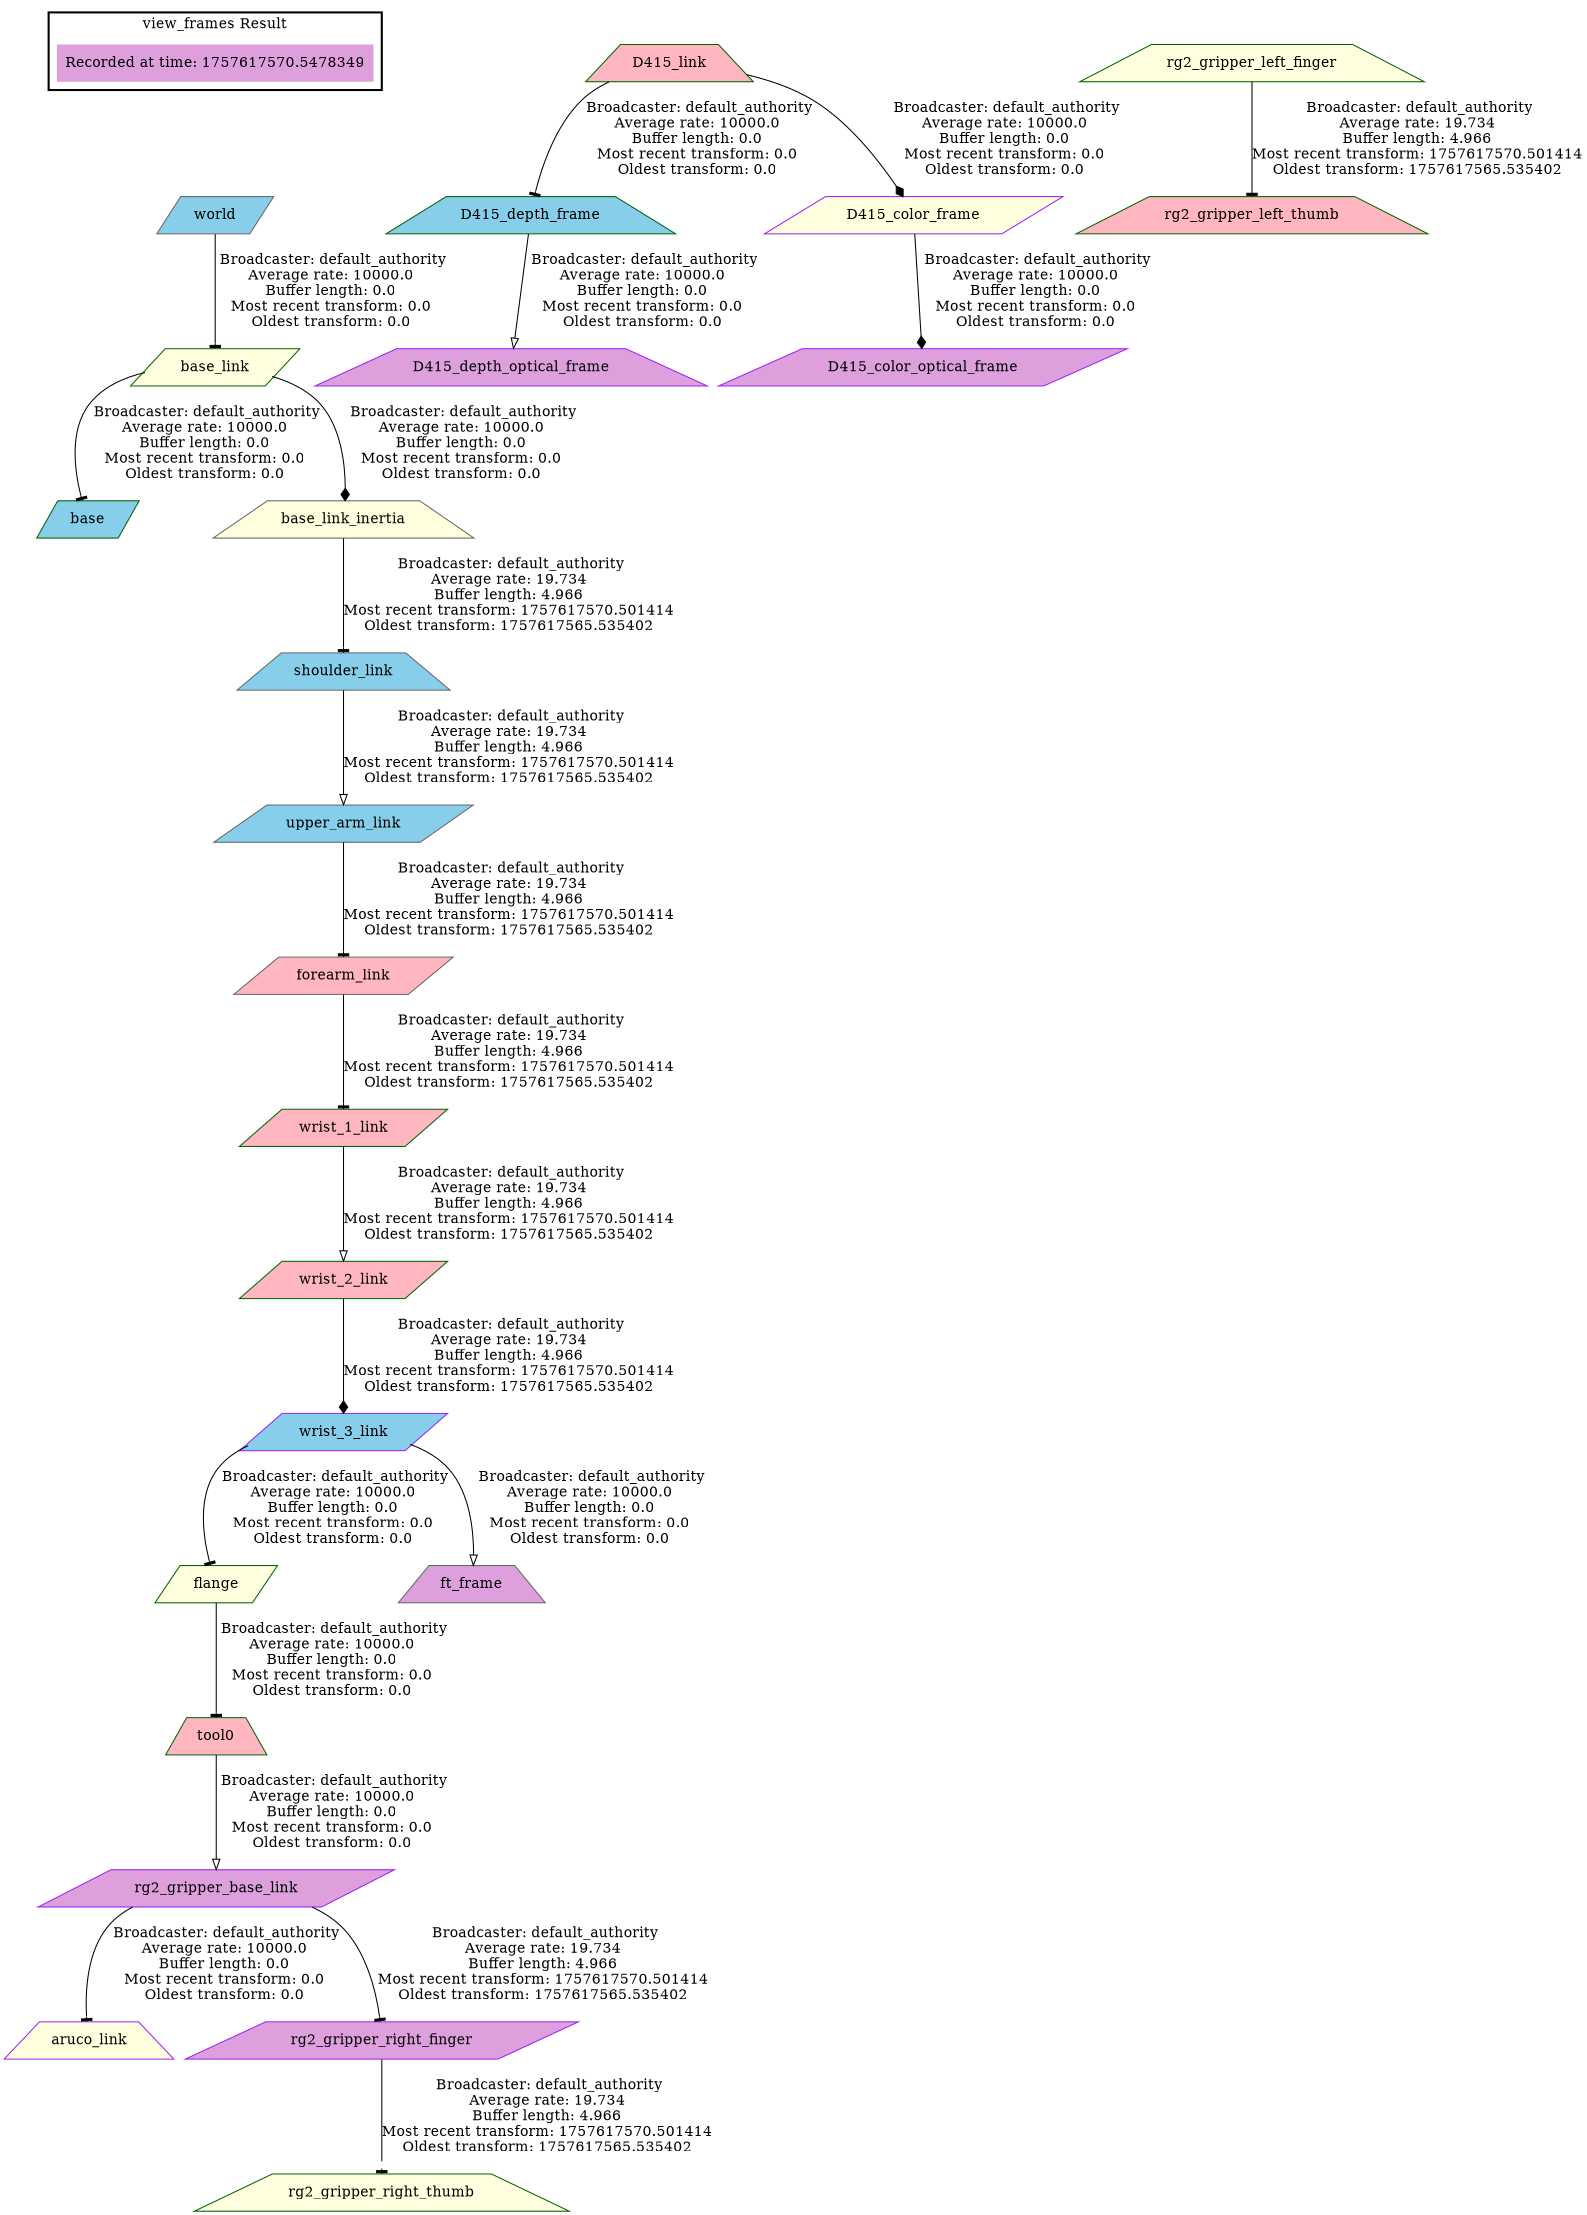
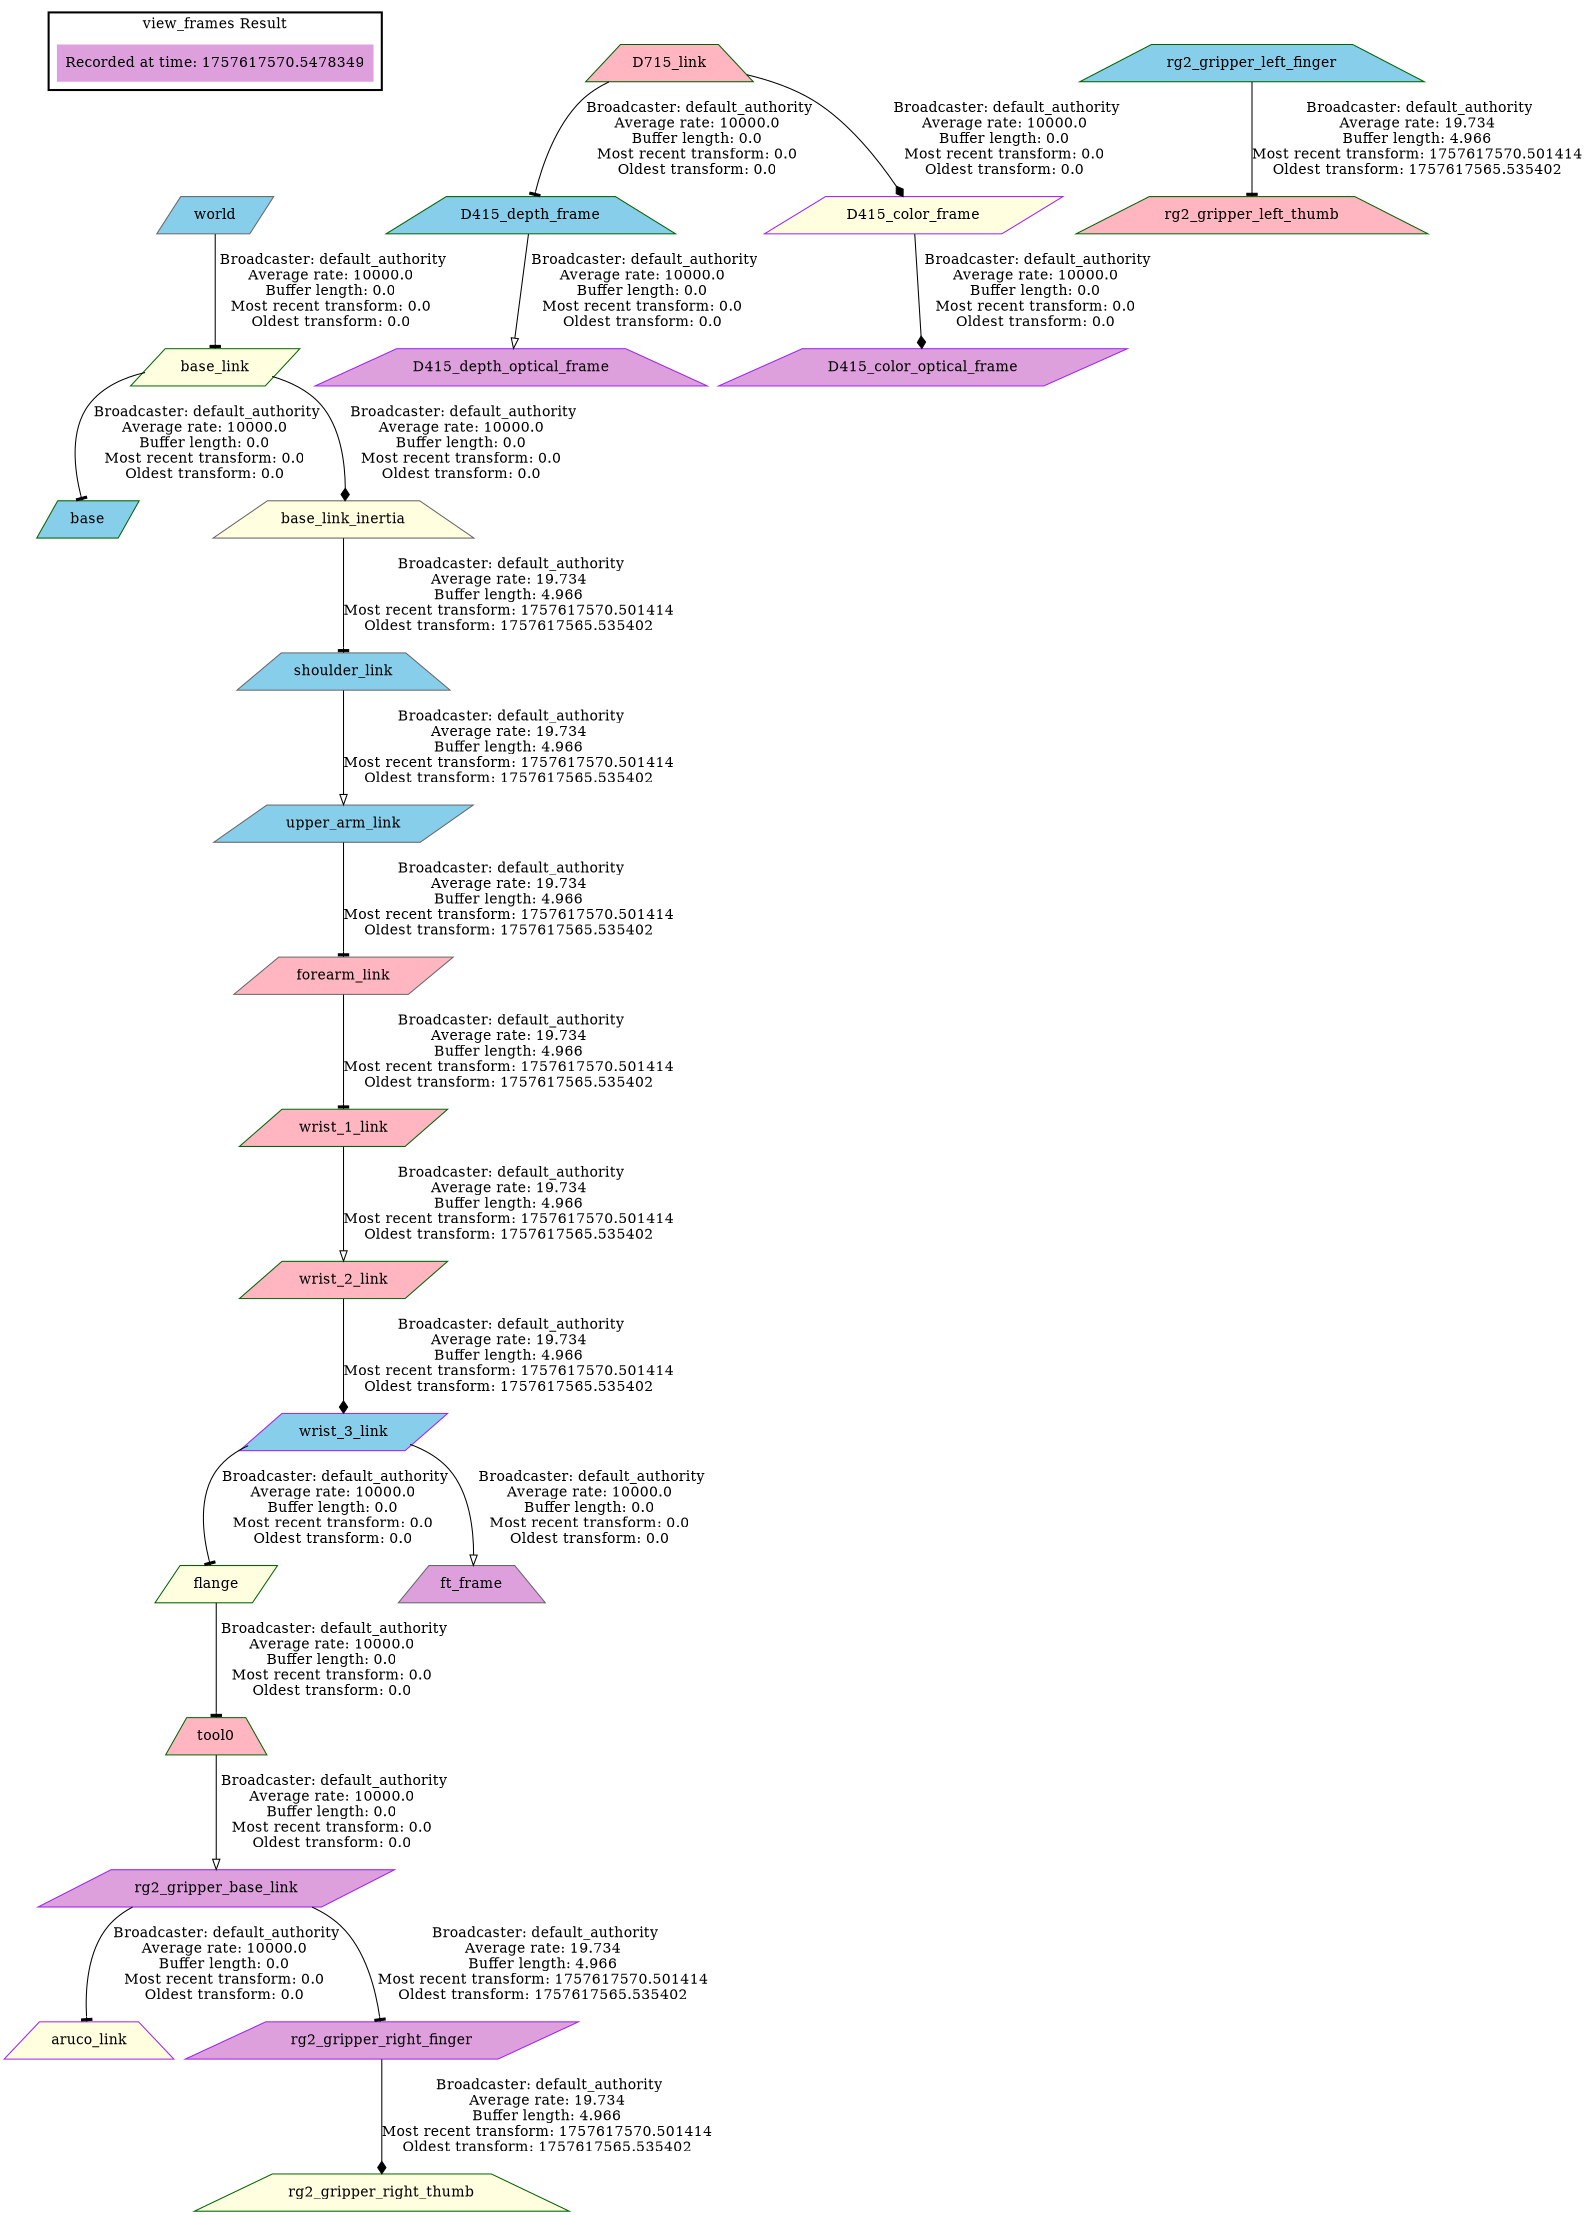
(669, 63) -> (669, 63)
(1252, 63) -> (1252, 63)
(382, 2110) -> (382, 2110)
